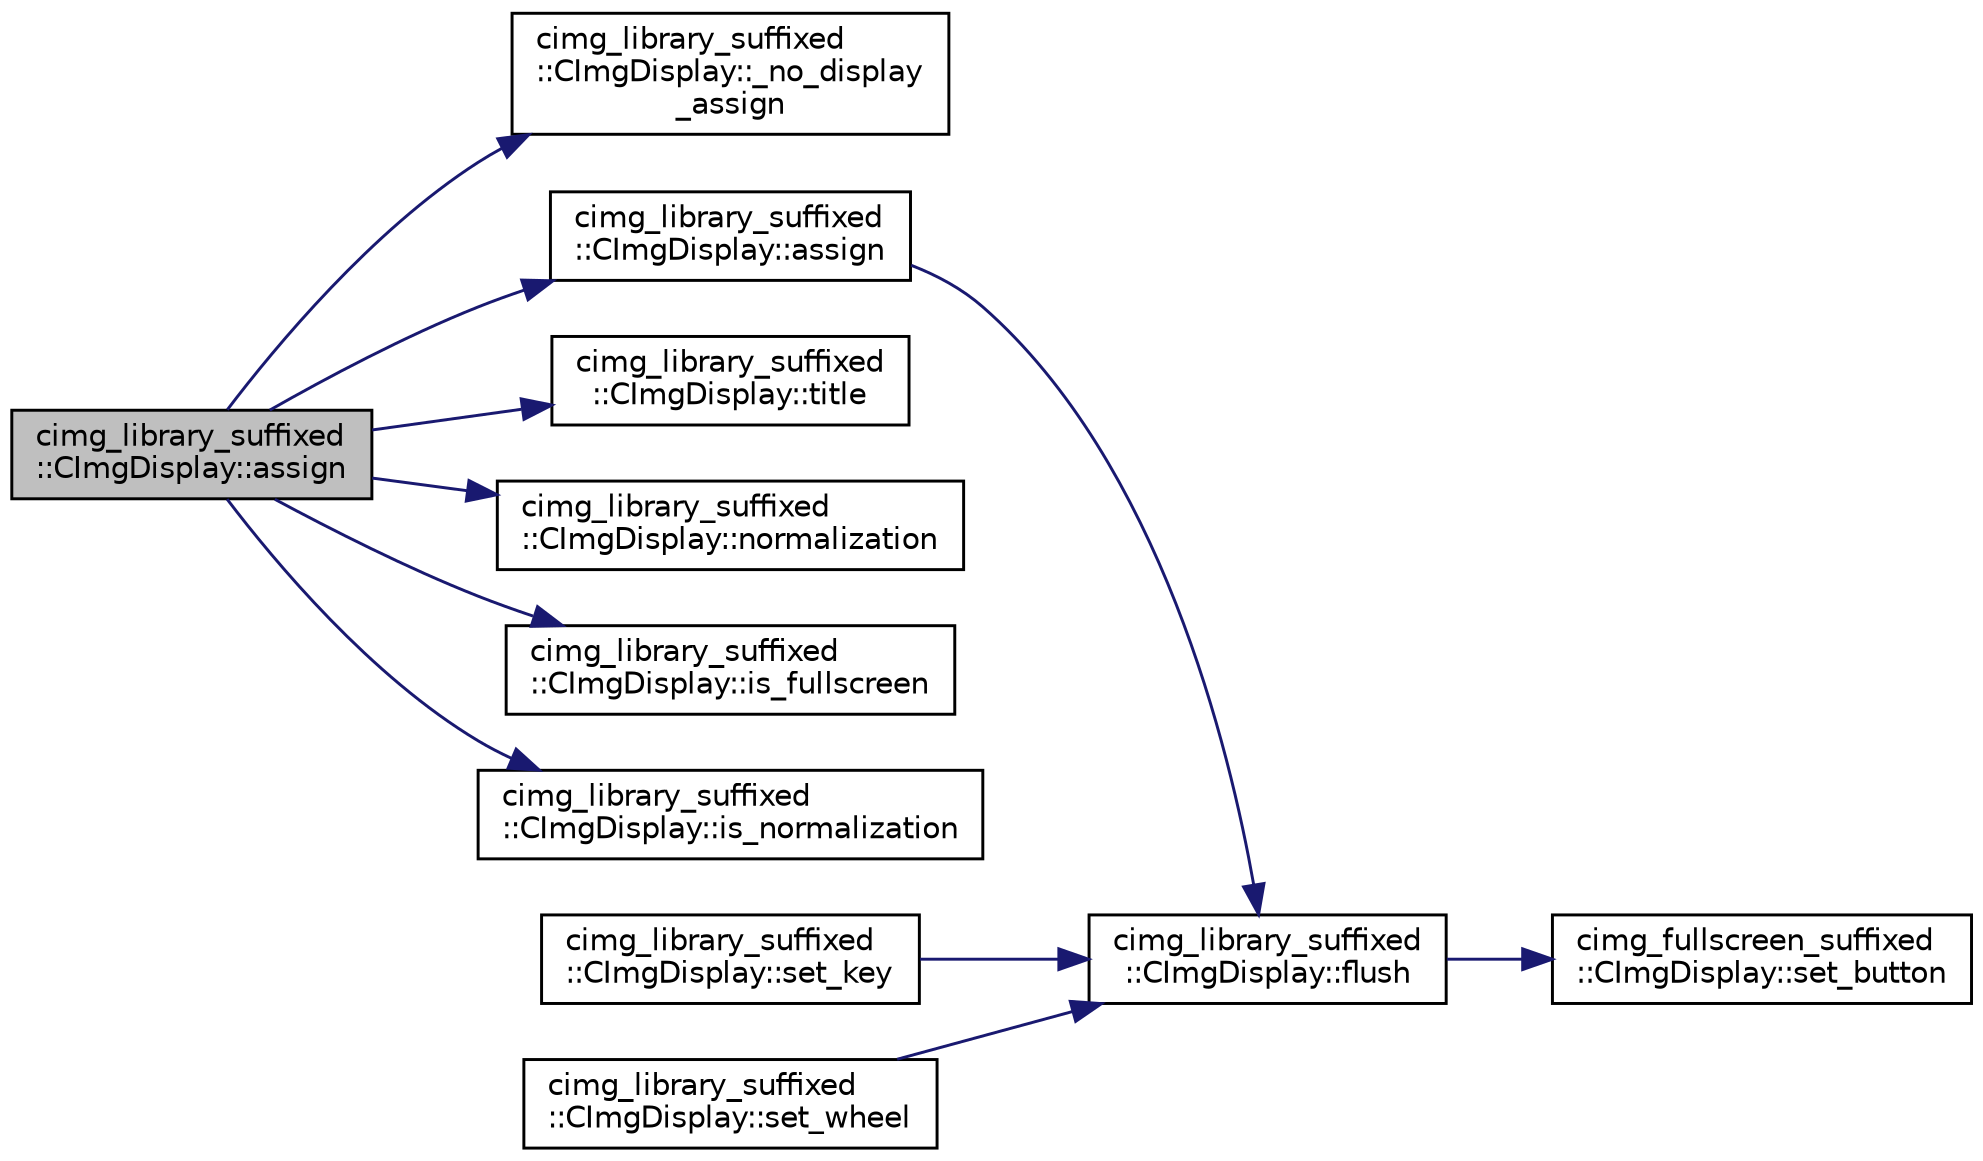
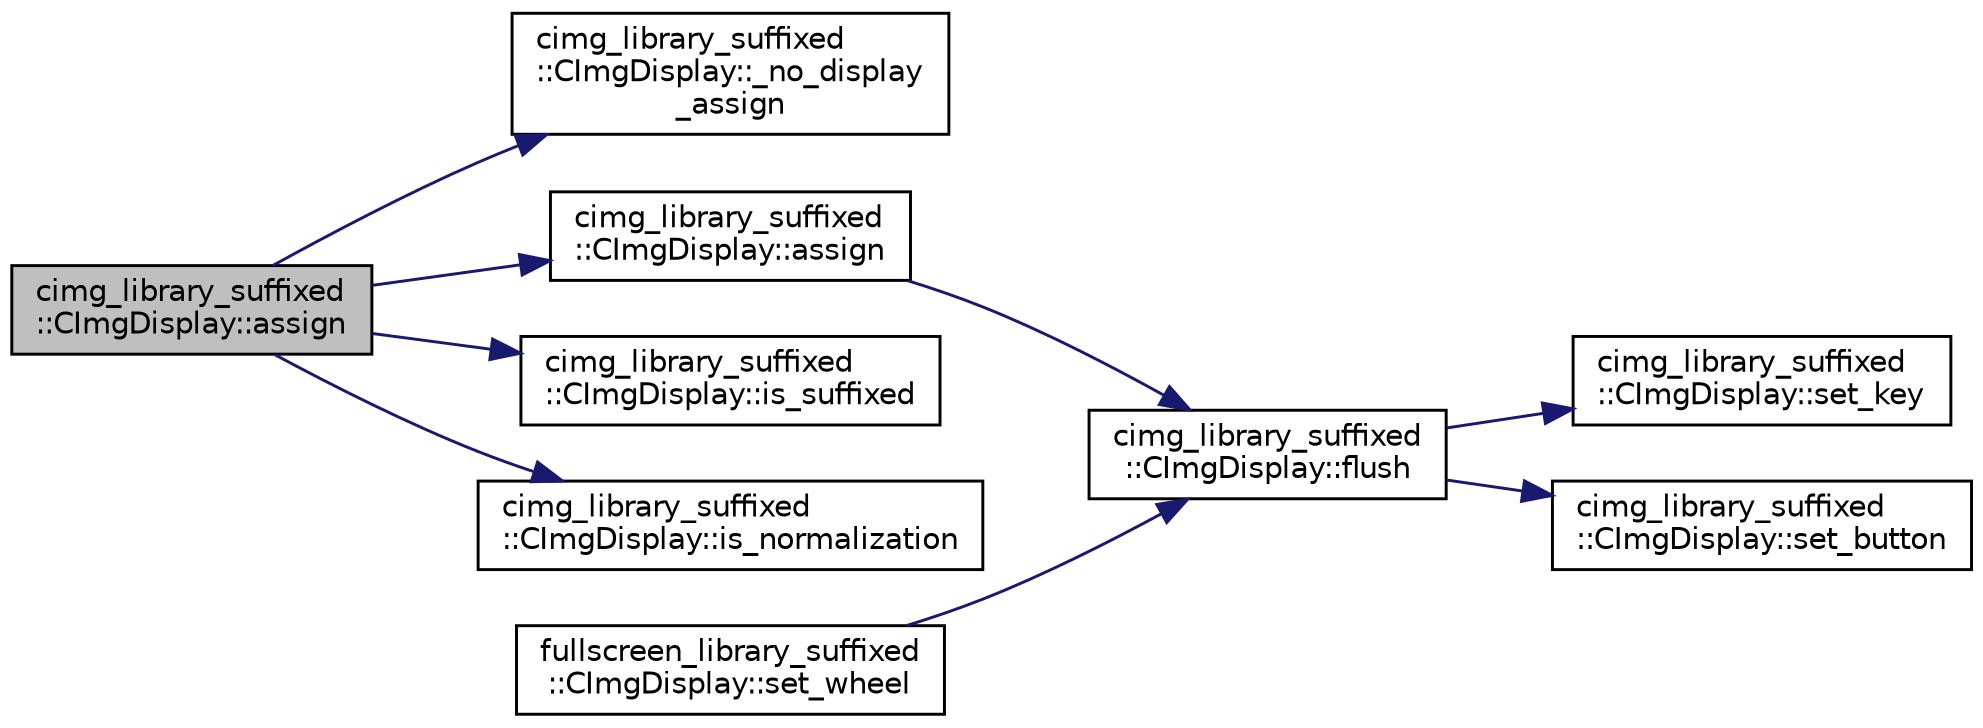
(730, 381) -> none
(730, 525) -> none
(730, 670) -> (730, 381)
(989, 959) -> (1495, 421)
(1762, 959) -> (1762, 525)
(730, 1104) -> (730, 670)
